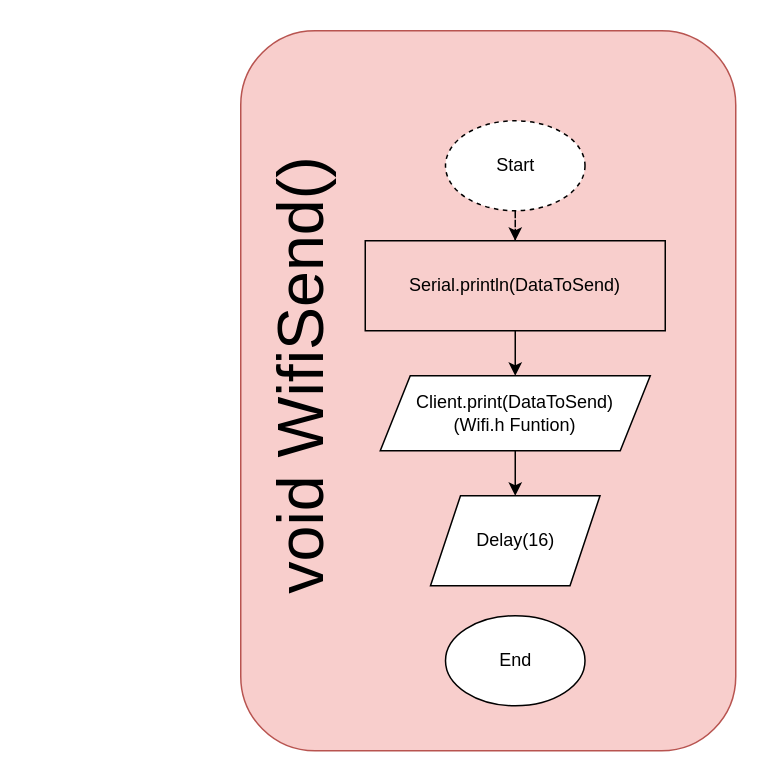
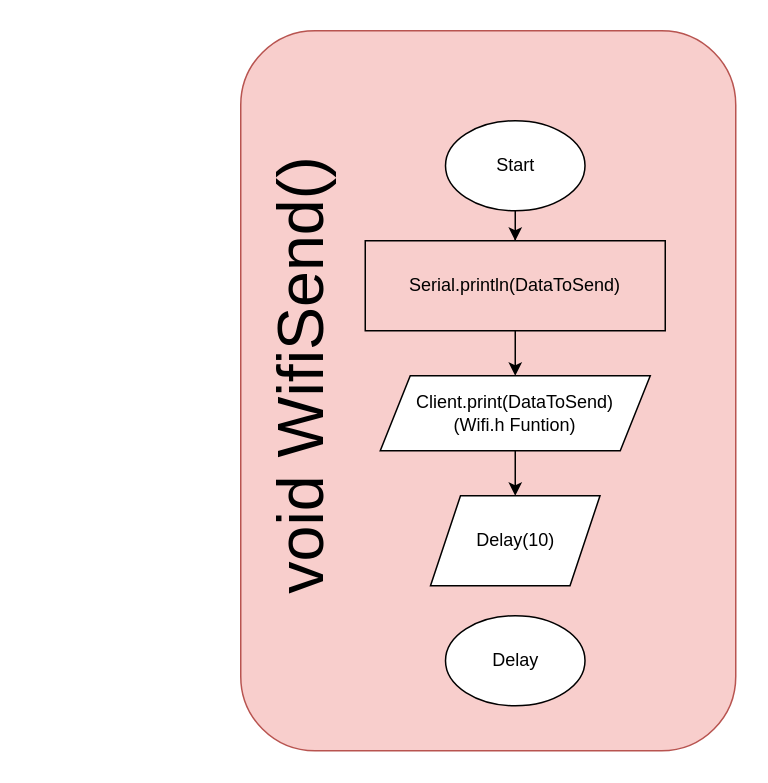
(515, 166) -> (515, 166)
(515, 211) -> (515, 211)
(516, 541) -> (516, 541)
(516, 661) -> (516, 661)
